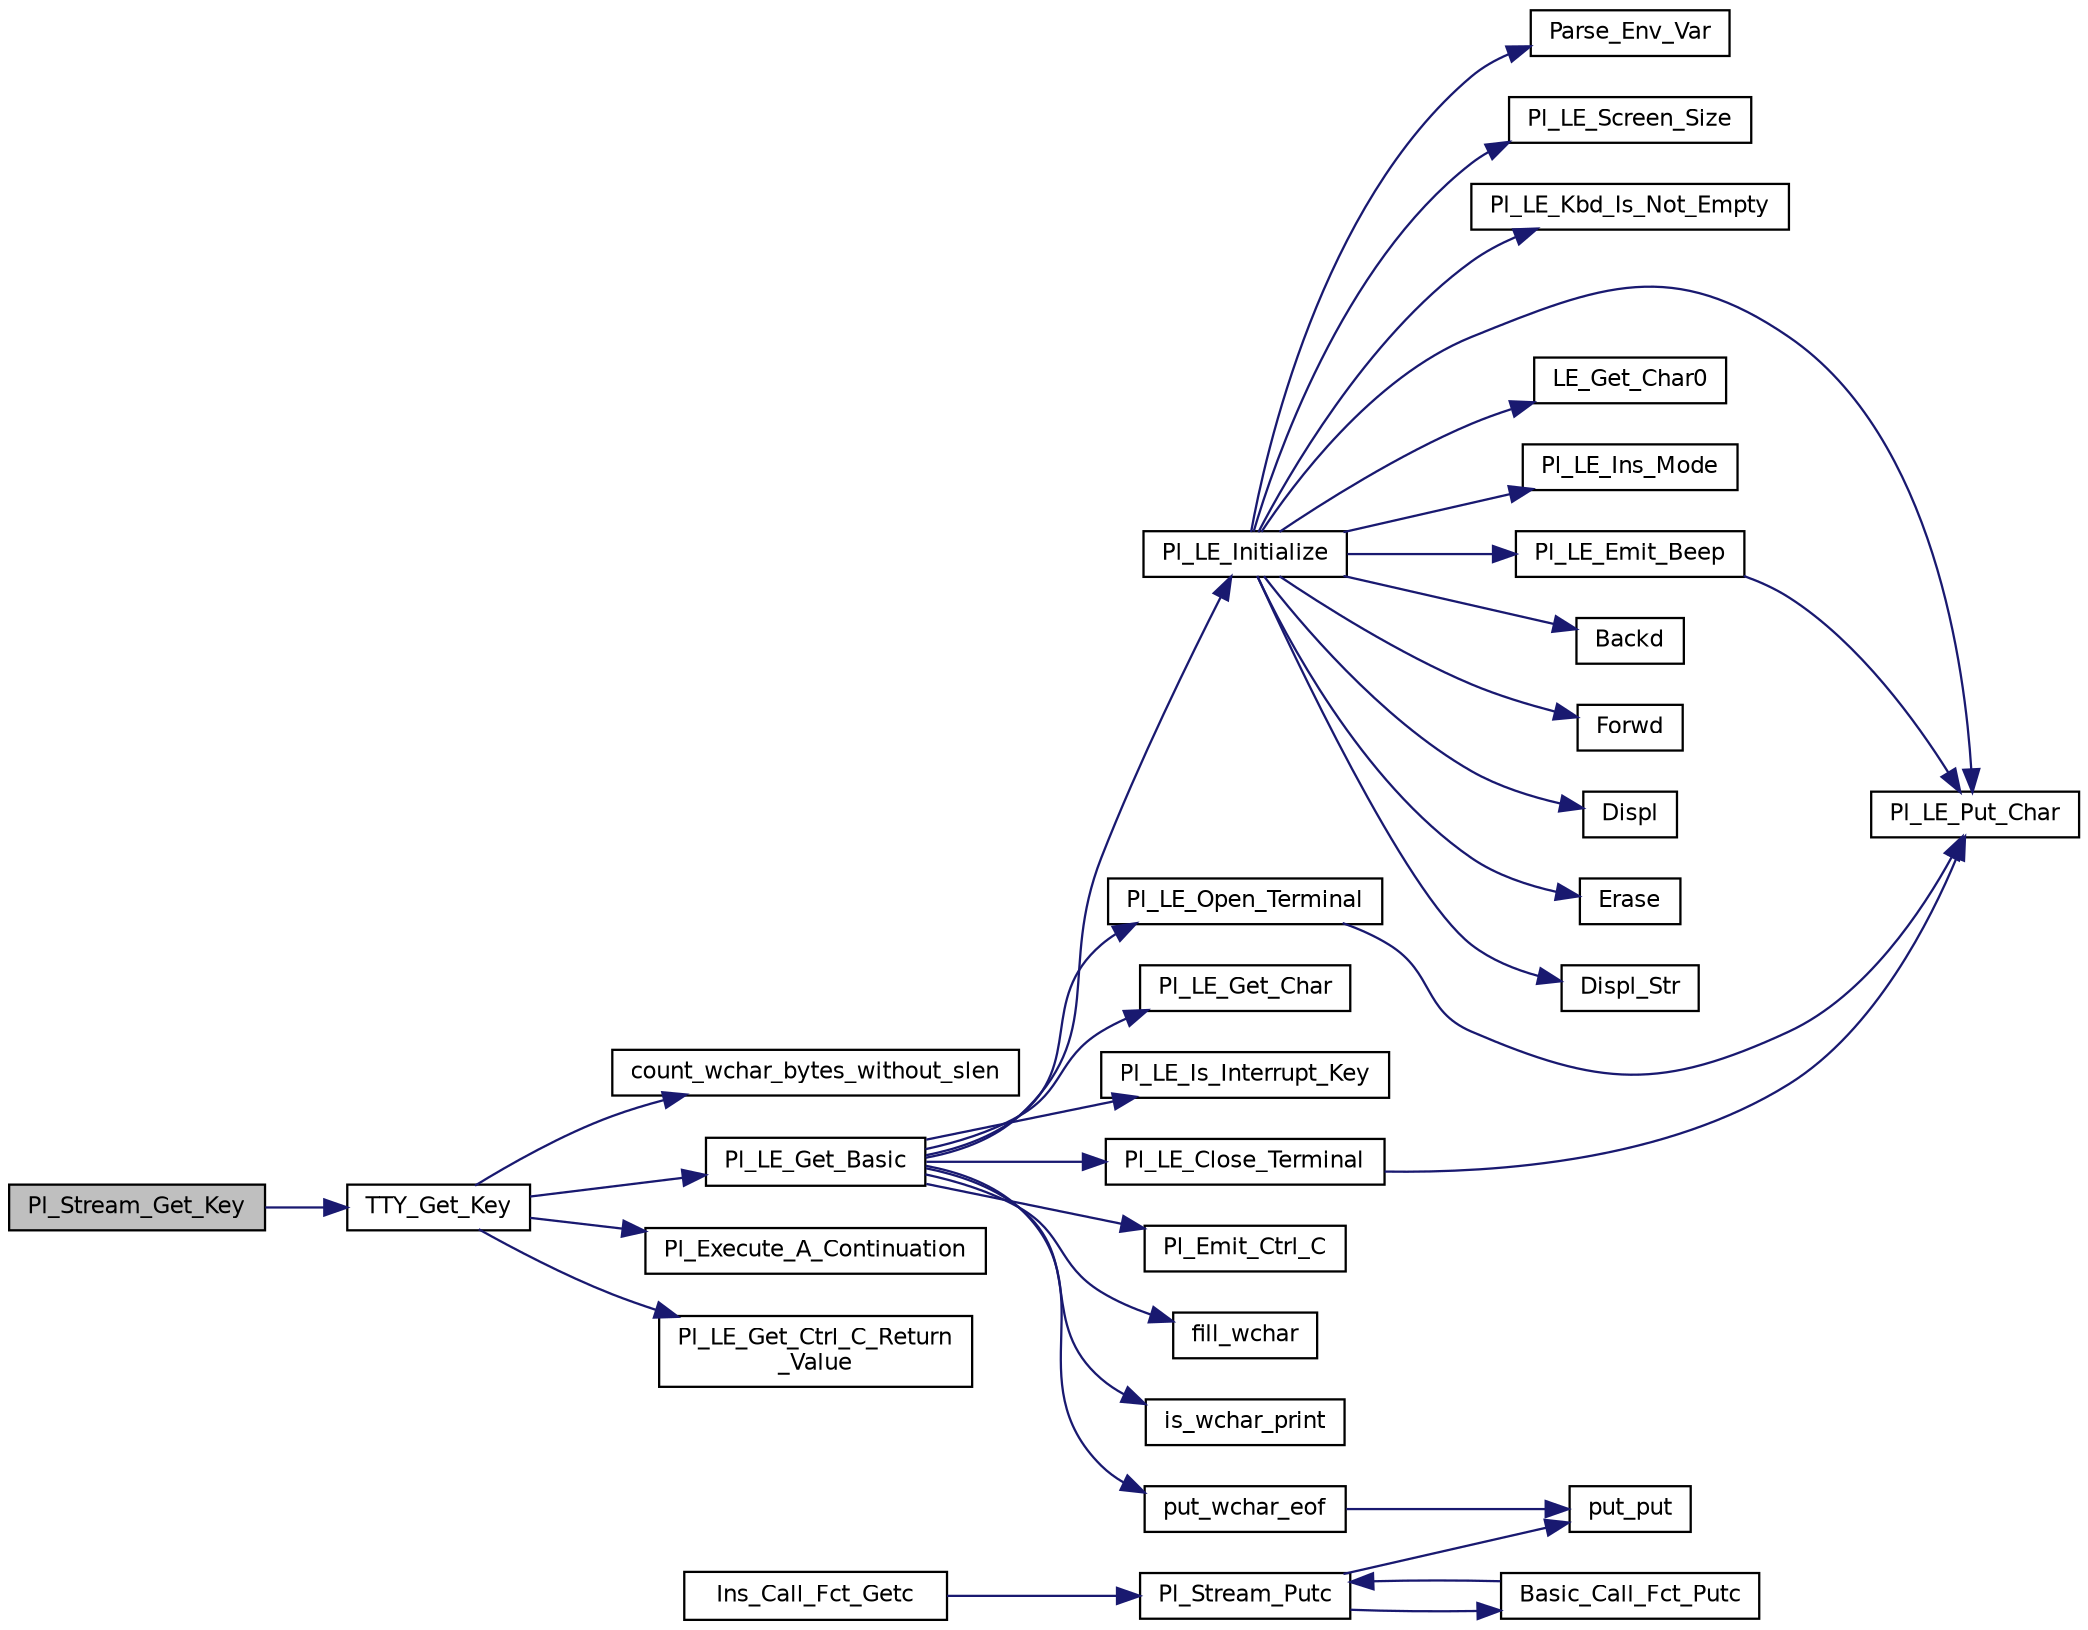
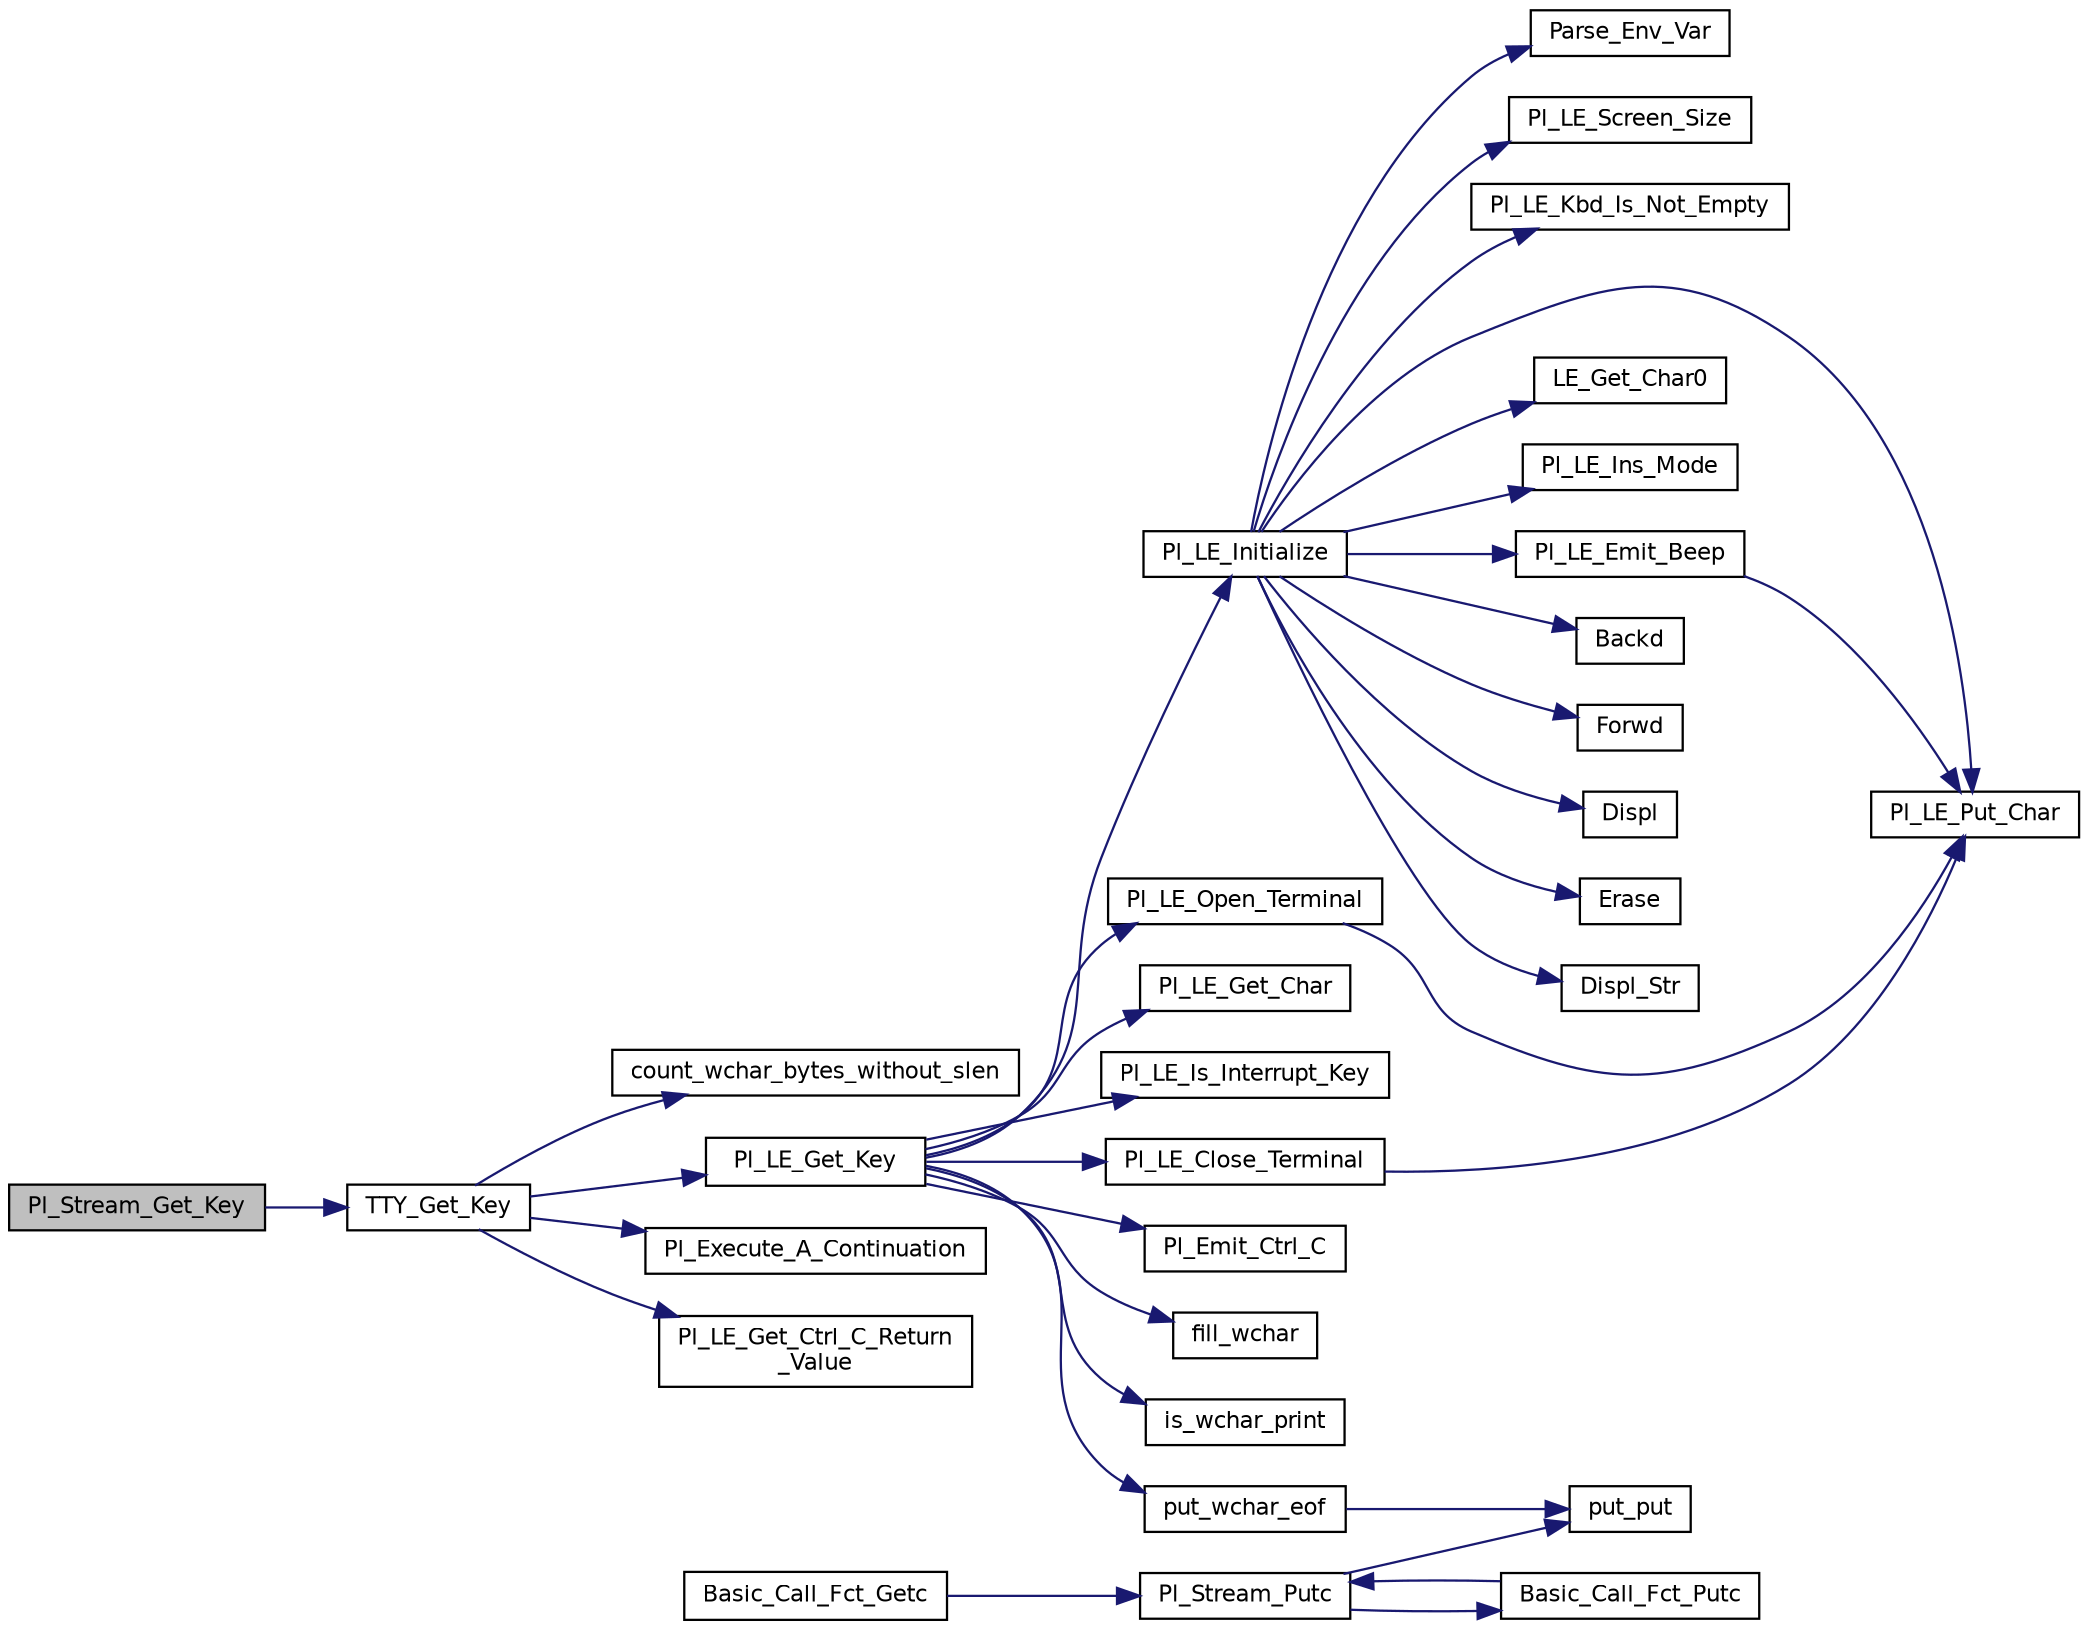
(816, 1162) -> (816, 1162)
(816, 1596) -> (816, 1596)
